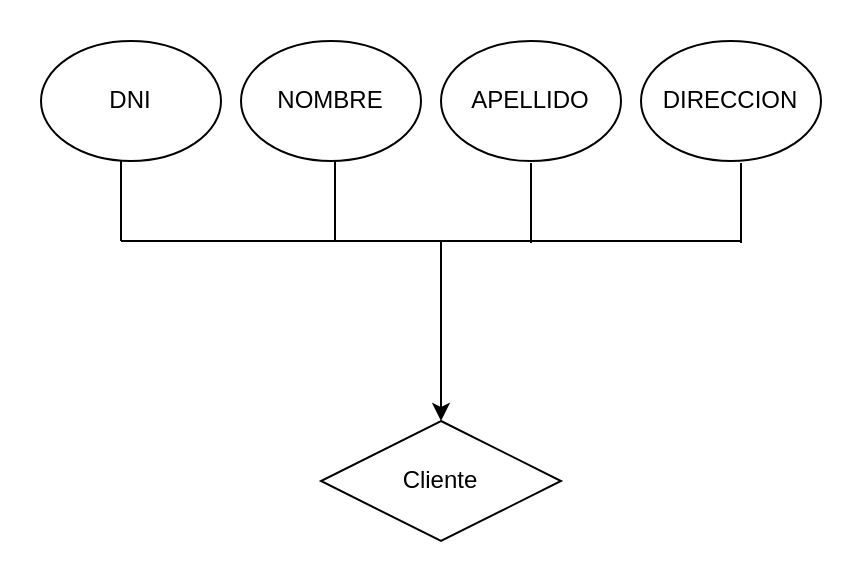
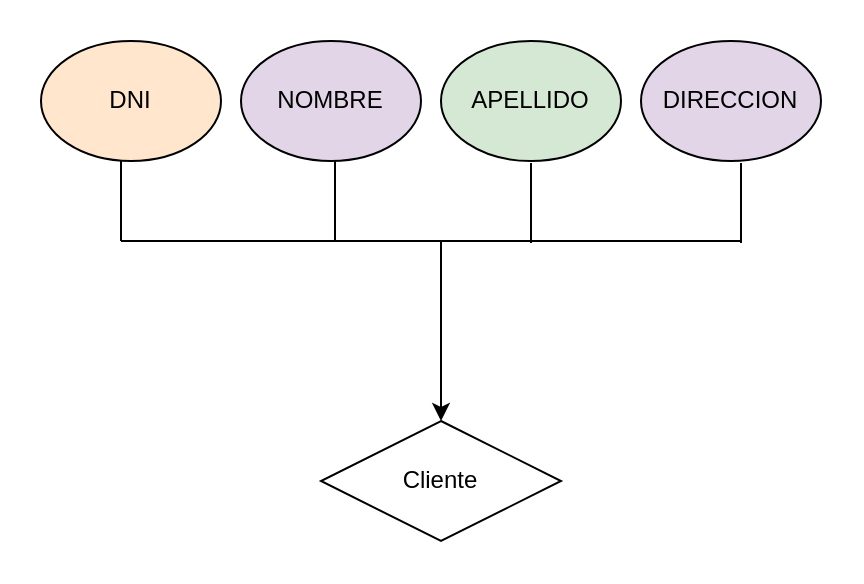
(131, 101) -> (131, 101)
(331, 101) -> (331, 101)
(531, 101) -> (531, 101)
(731, 101) -> (731, 101)
